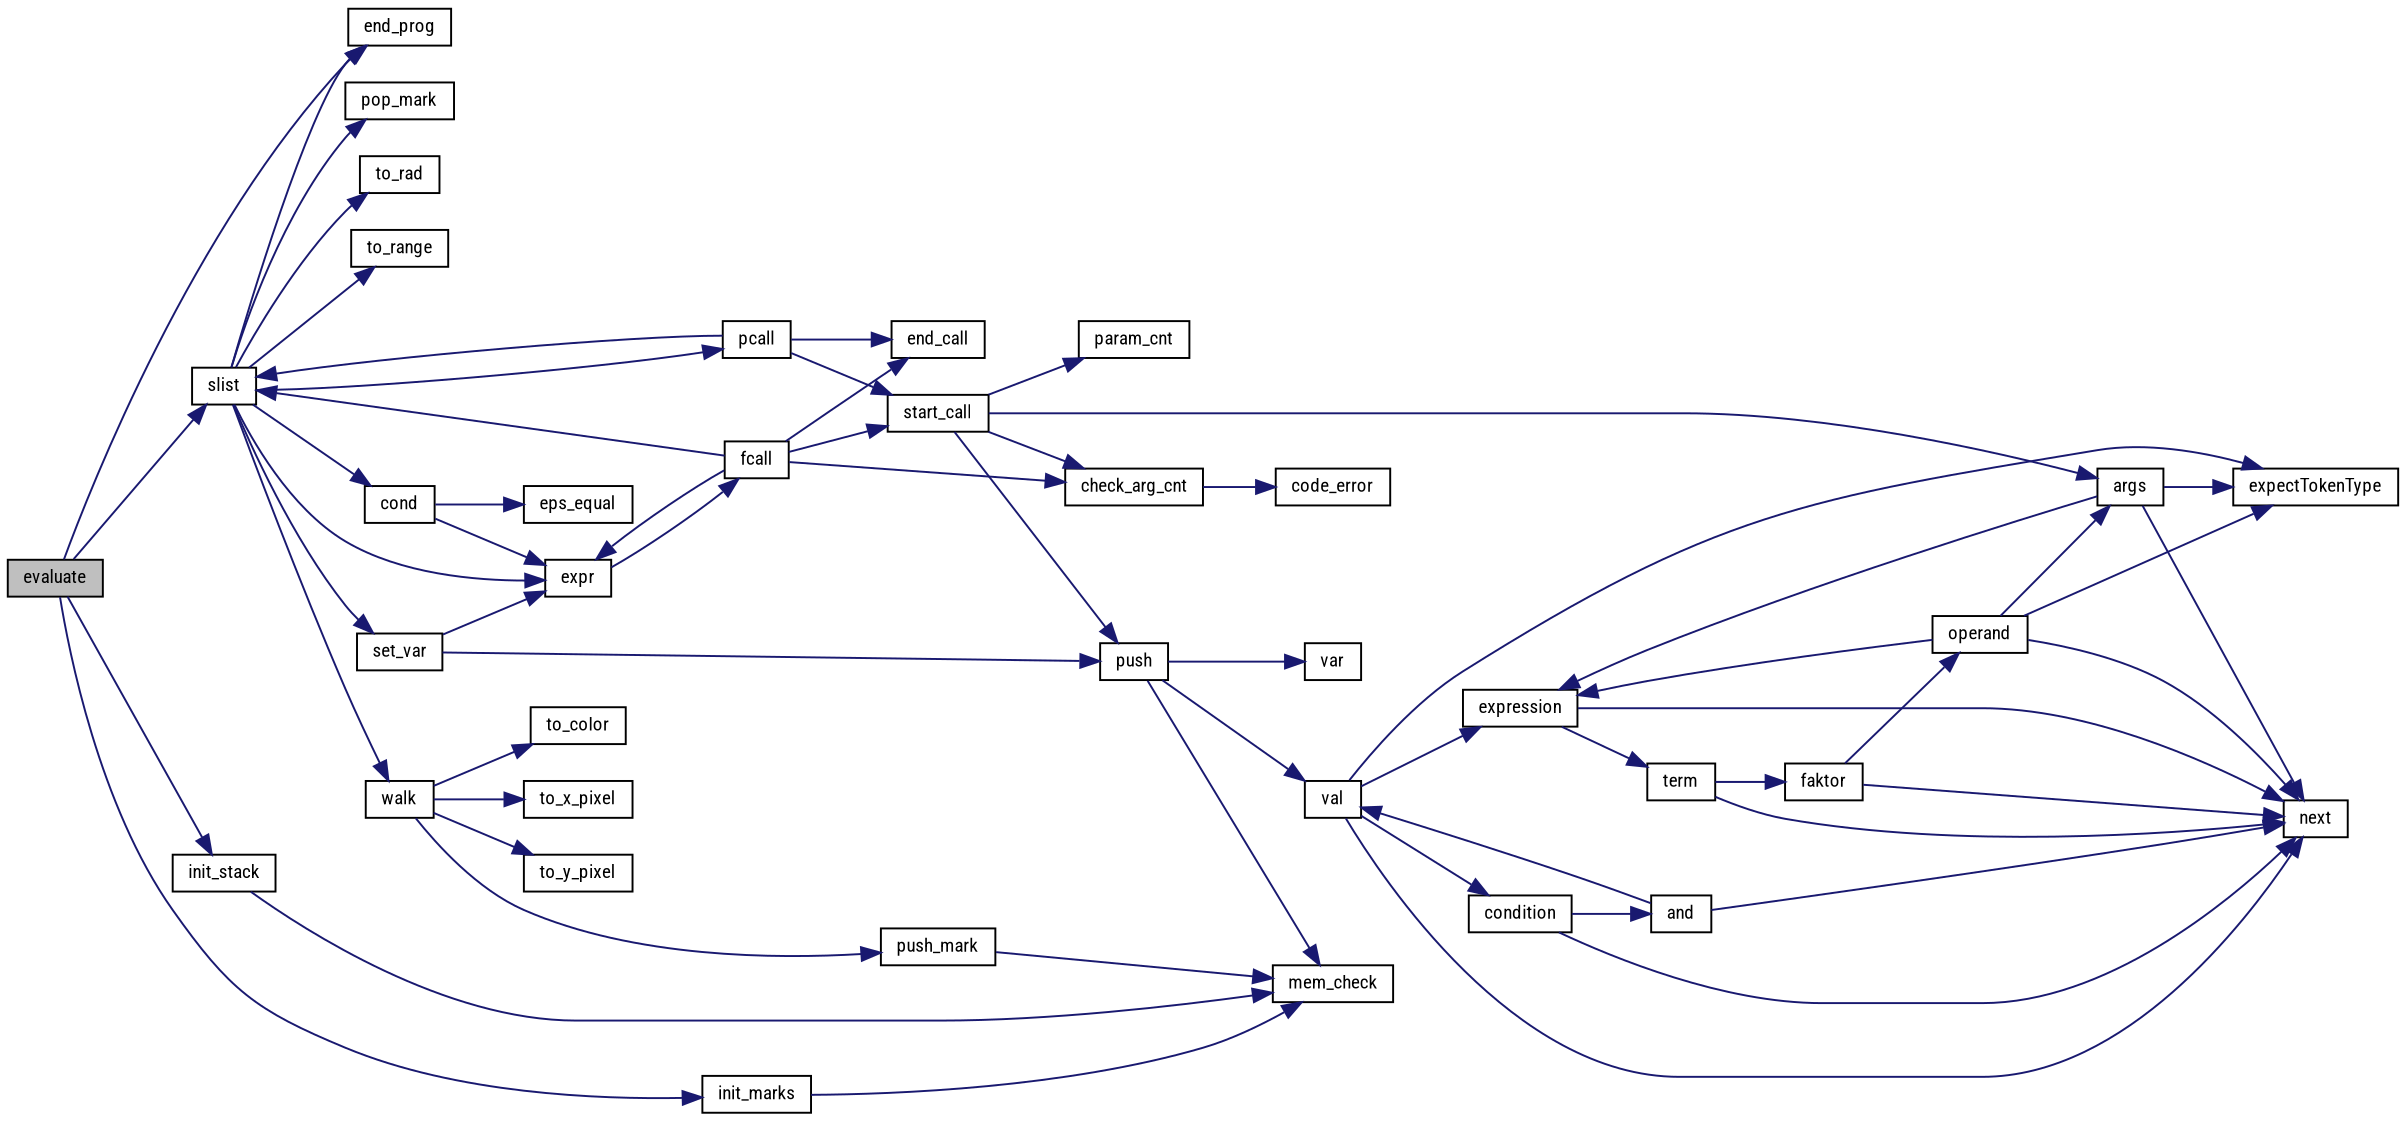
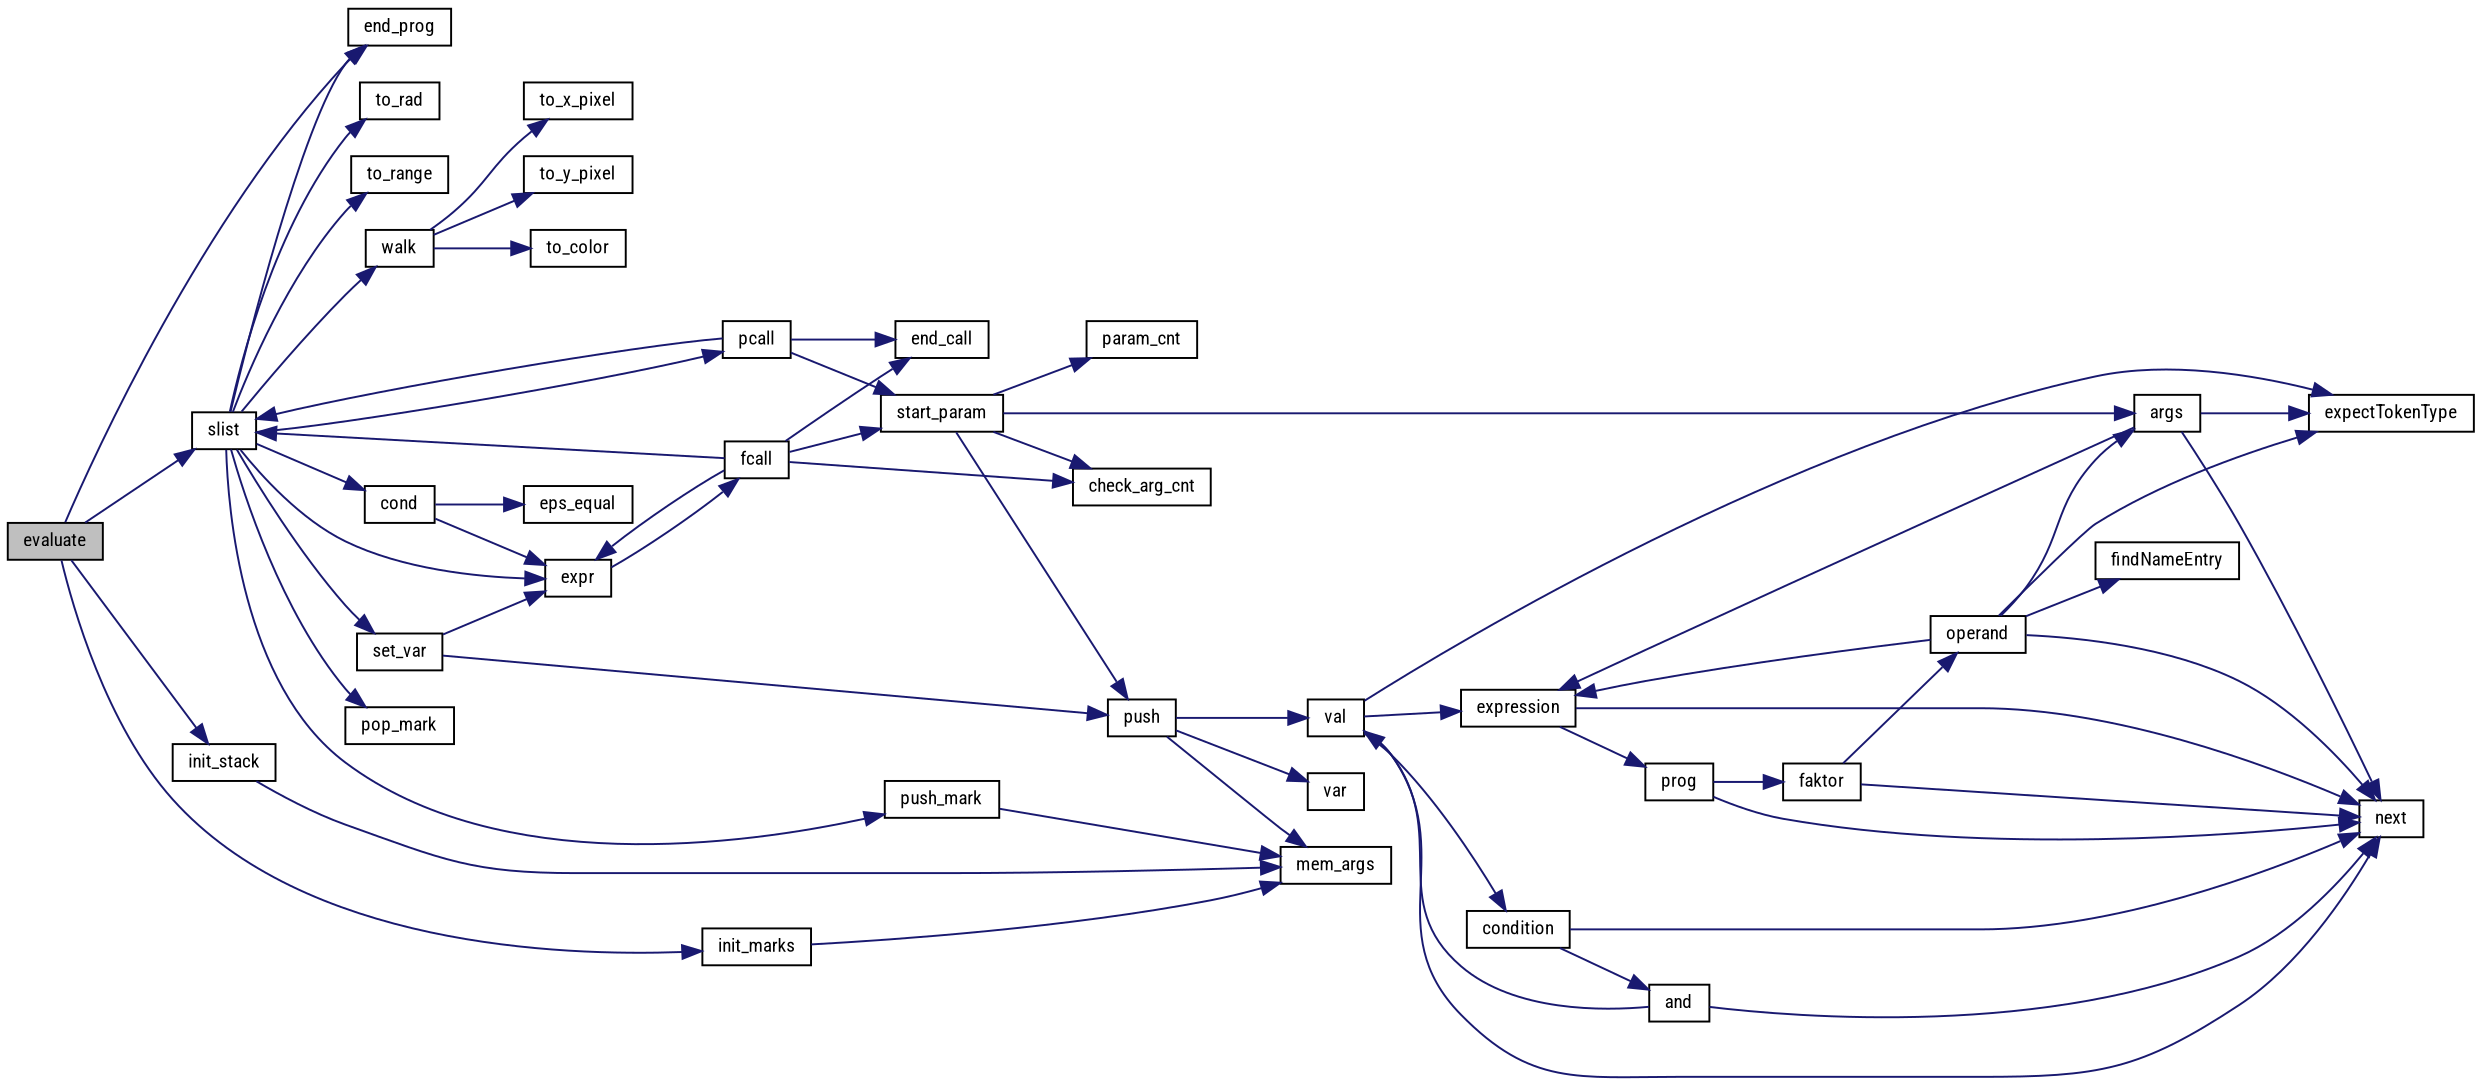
(938, 413) -> (942, 413)
(1333, 487) -> none
none -> (2167, 561)
(1681, 782) -> (1679, 782)
(619, 939) -> (430, 808)
(1333, 984) -> (1336, 865)
